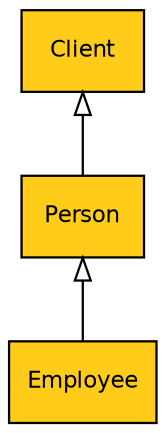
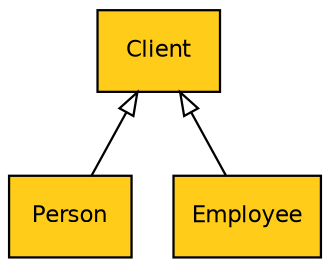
(83, 311) -> (209, 144)
